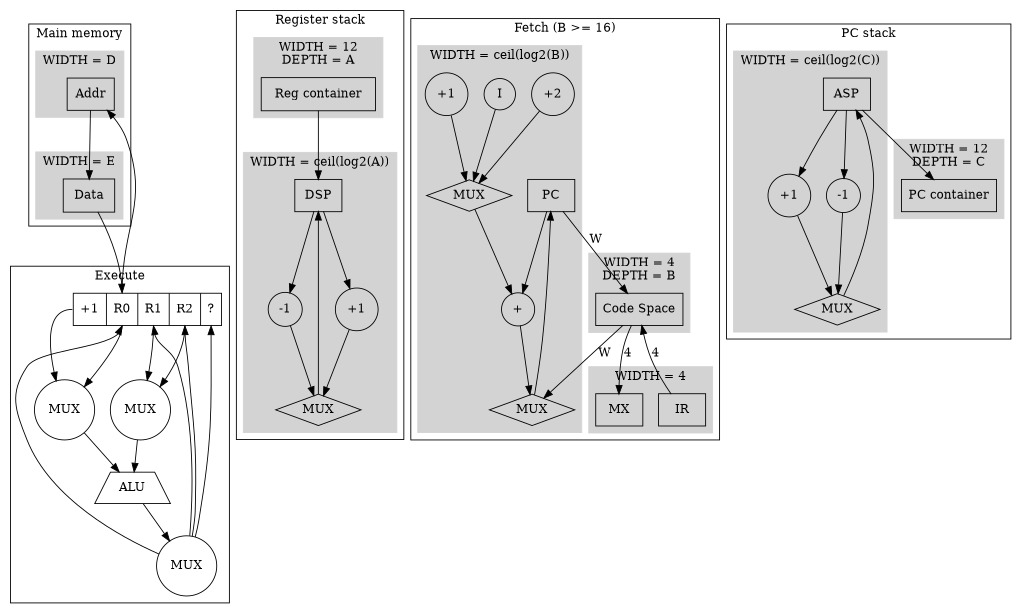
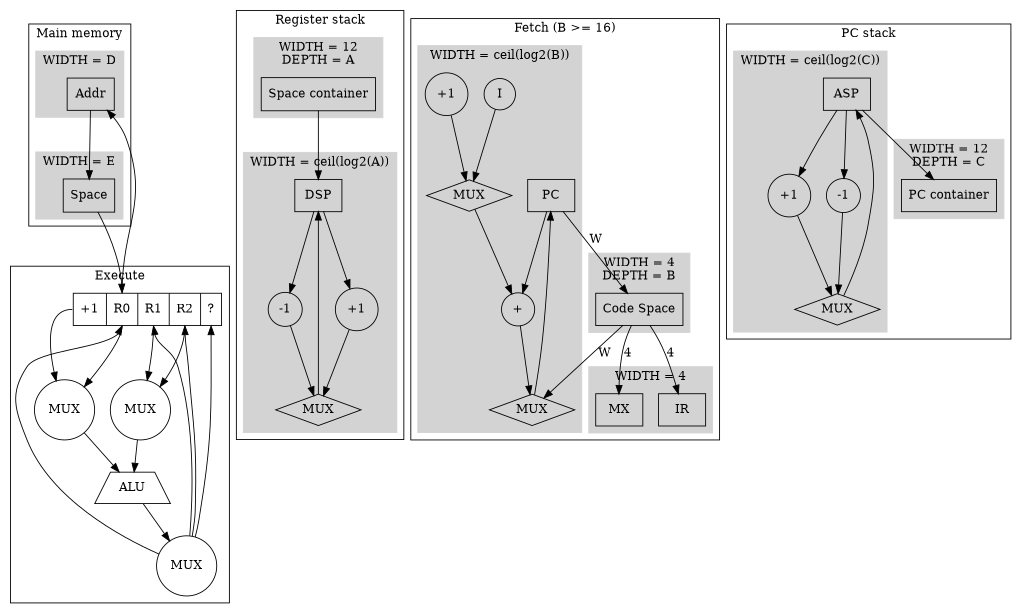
(318, 94) -> (318, 94)
(553, 94) -> none
(89, 196) -> (89, 196)
(652, 361) -> (665, 354)
